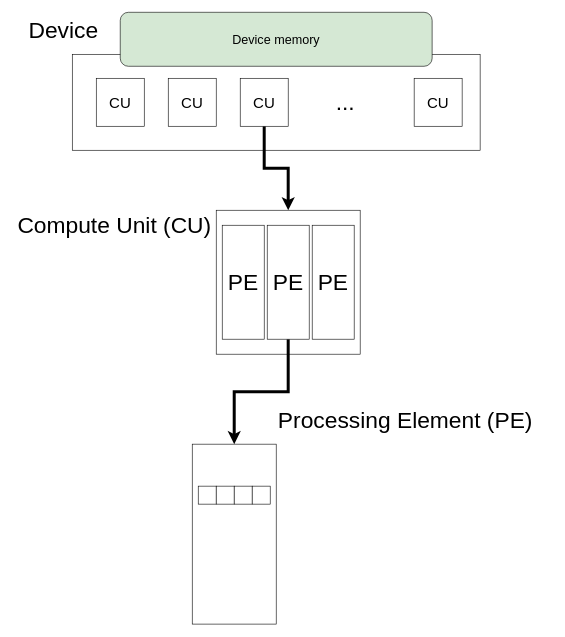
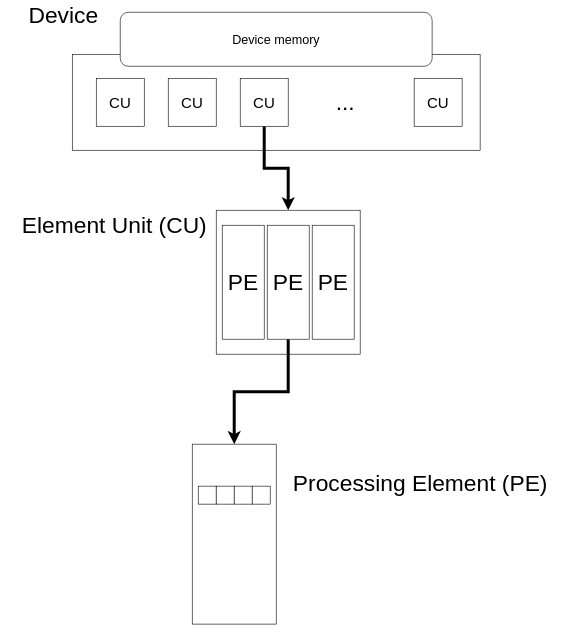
(63, 30) -> (63, 15)
(276, 39) -> (276, 39)
(115, 225) -> (115, 225)
(405, 420) -> (420, 483)
